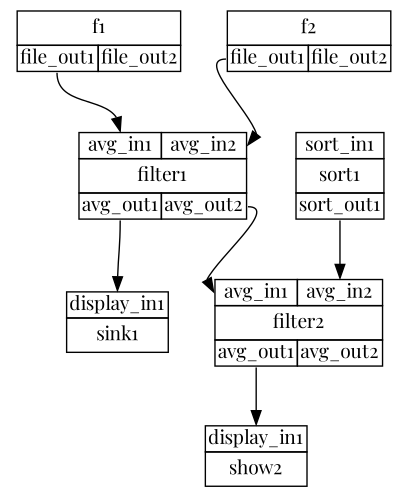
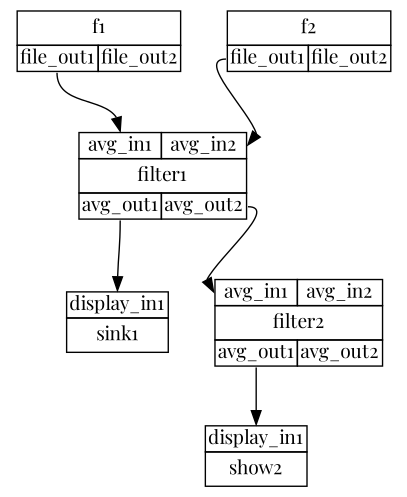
(340, 175) -> none
